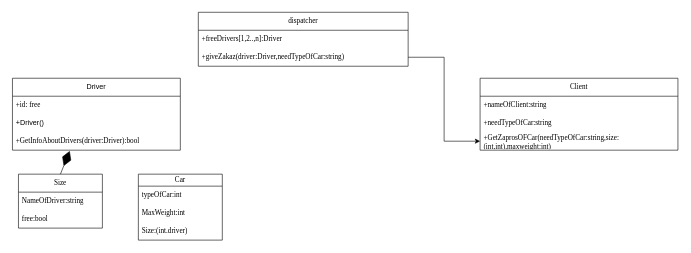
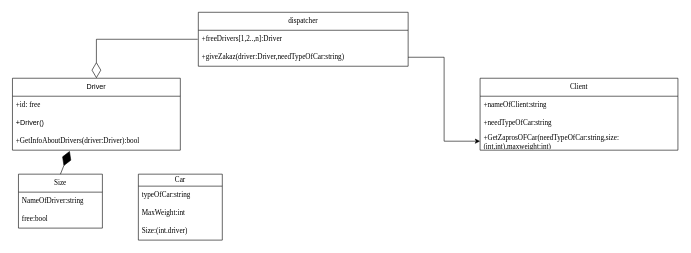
none -> (134, 39)
(166, 195) -> (172, 195)
